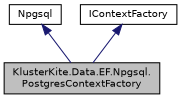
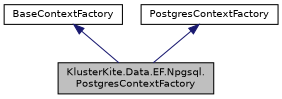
(35, 15) -> (63, 15)
(129, 15) -> (210, 15)
